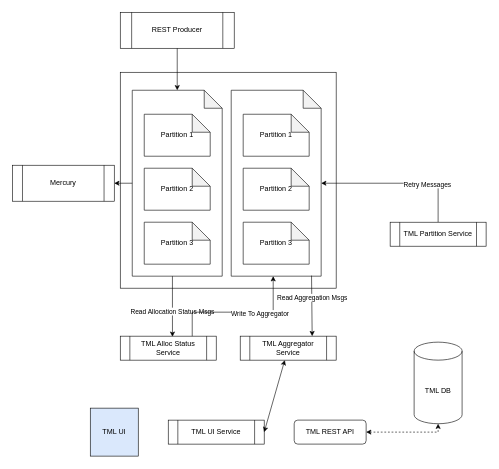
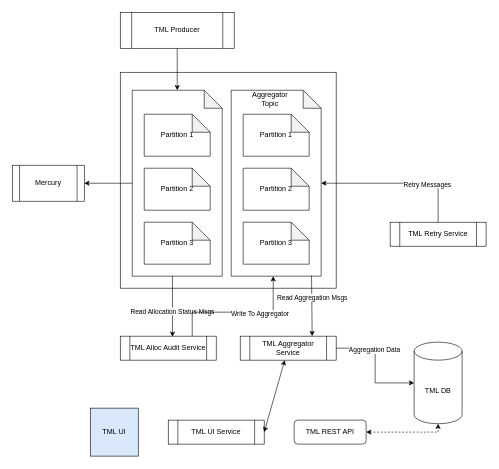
(177, 30) -> (177, 30)
none -> (270, 99)
(63, 183) -> (48, 183)
(438, 234) -> (438, 234)
(168, 348) -> (168, 348)
none -> (363, 348)
